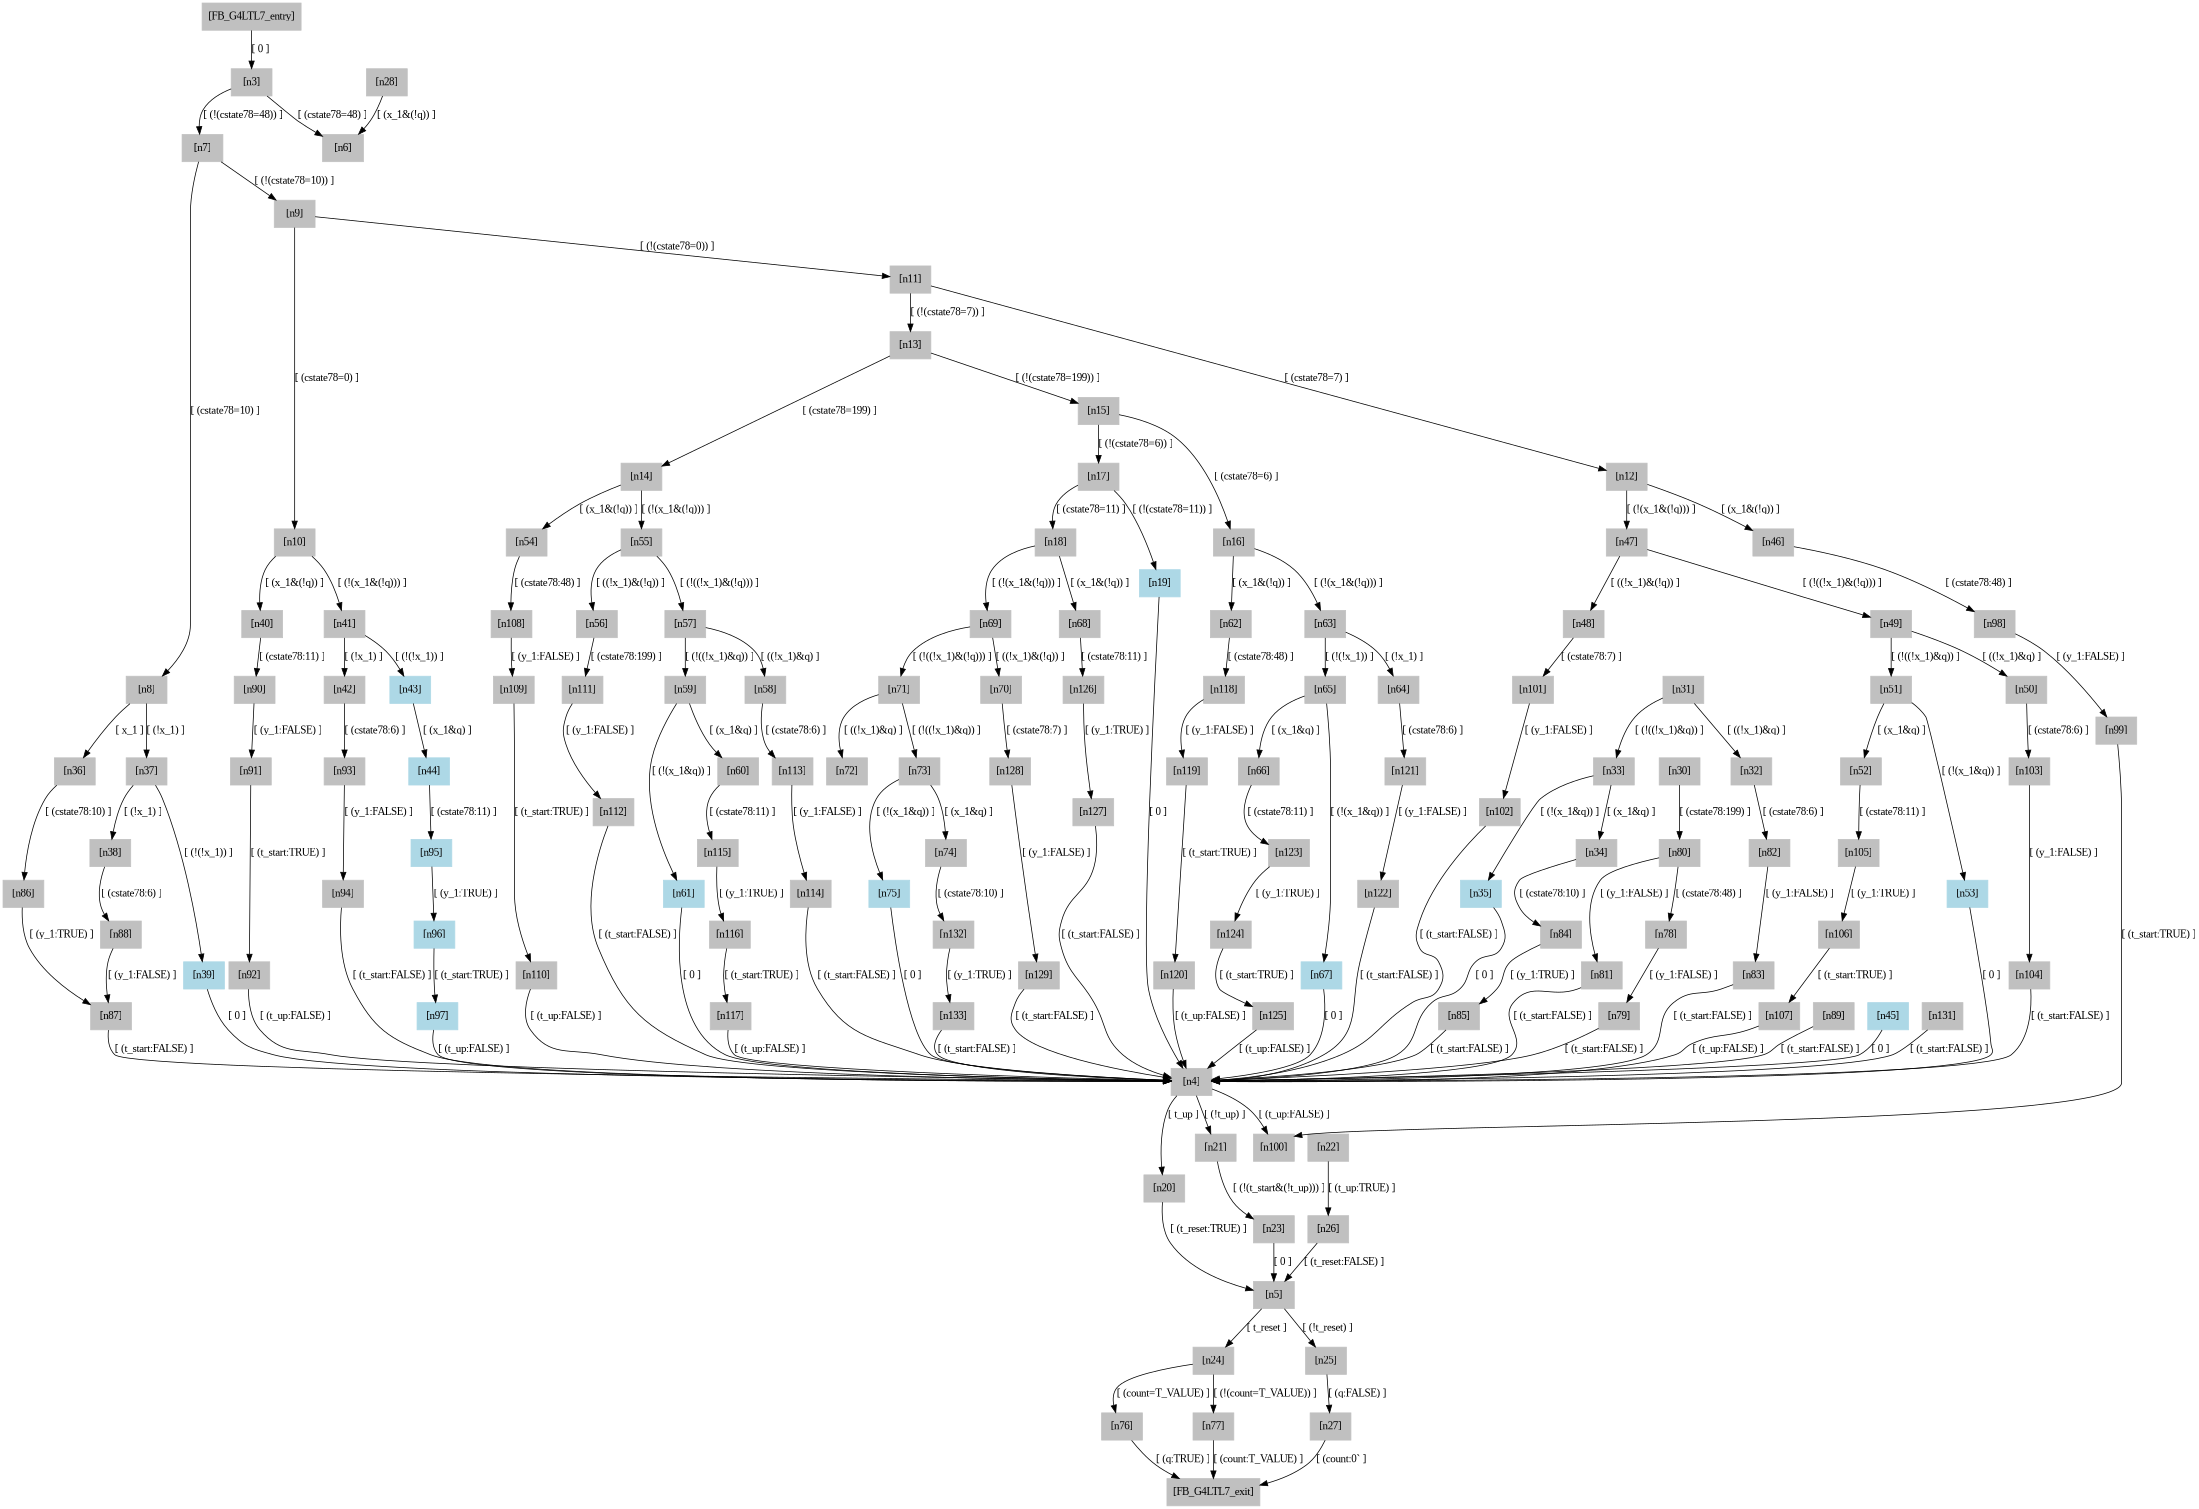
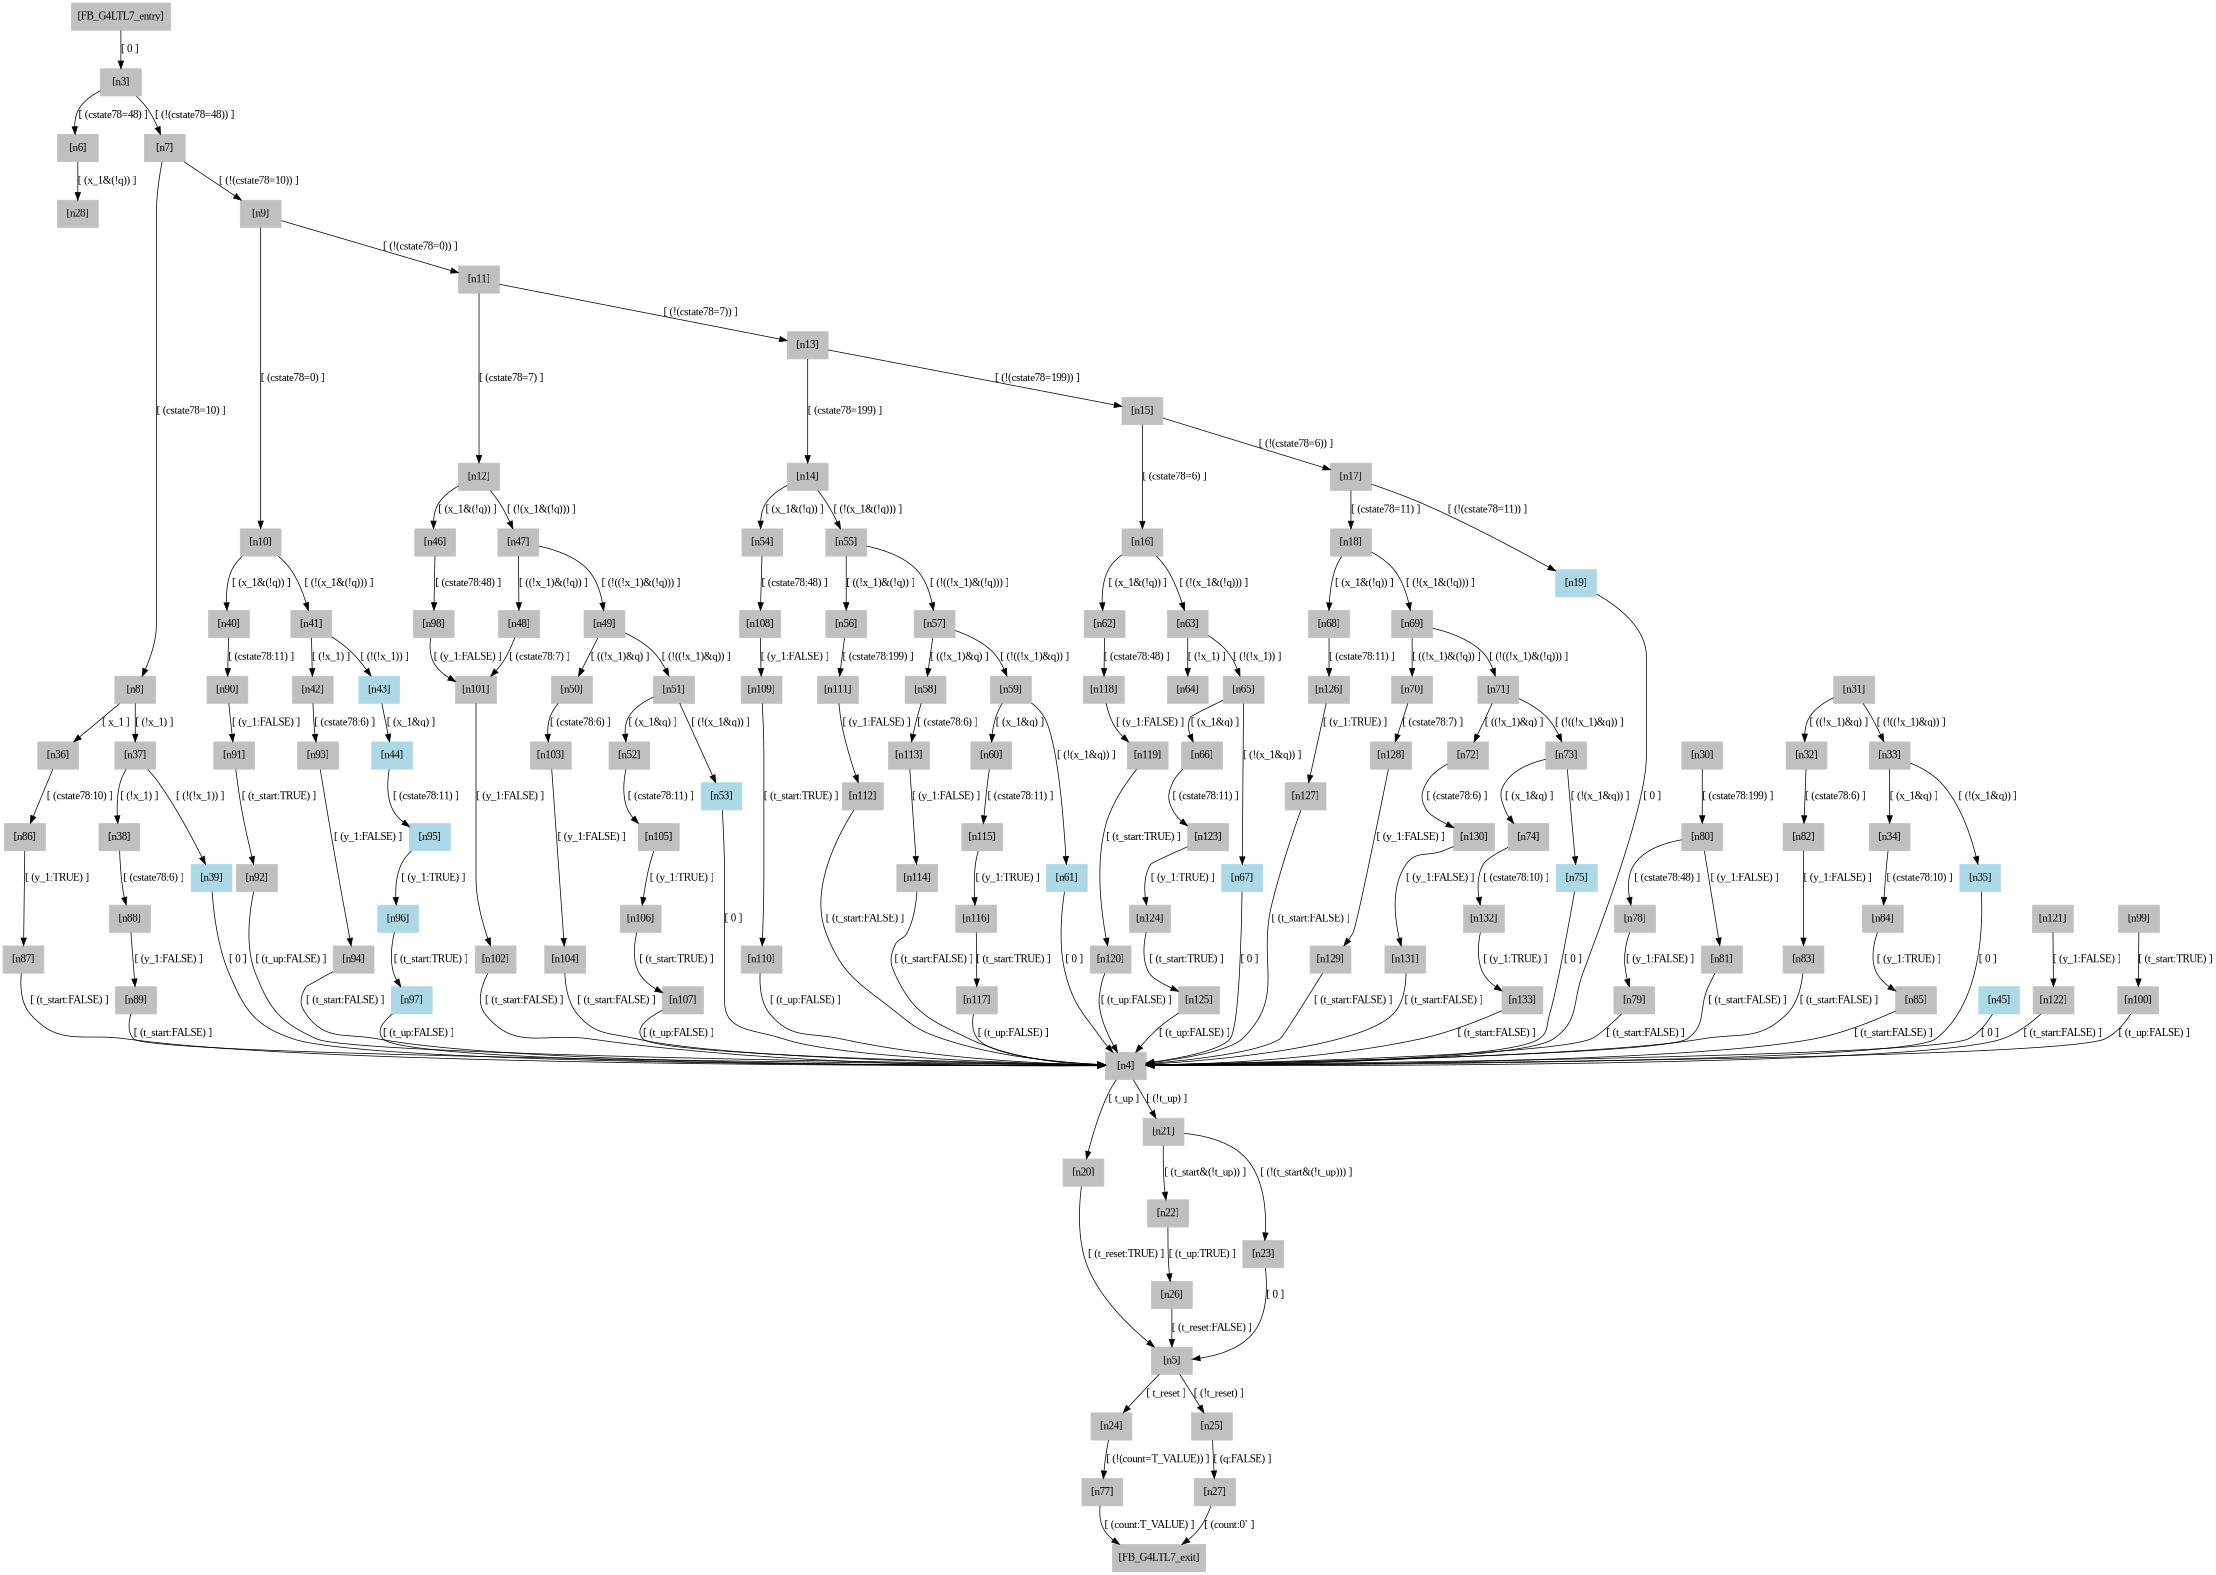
(375, 113) -> (78, 177)
(2063, 667) -> (433, 661)
(1402, 727) -> none
none -> (1474, 837)
(107, 971) -> (133, 956)
(1241, 1104) -> (1648, 1060)
none -> (1163, 1169)
(1122, 1426) -> none
